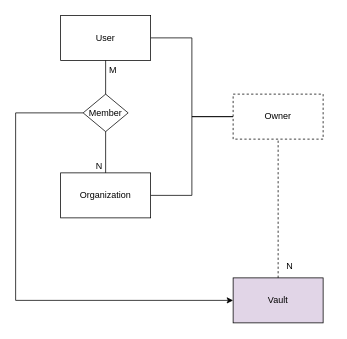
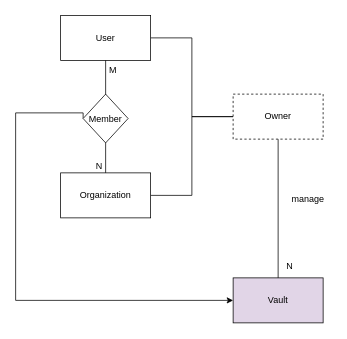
(105, 113) -> (105, 119)
none -> (308, 199)
(278, 209) -> (278, 209)
